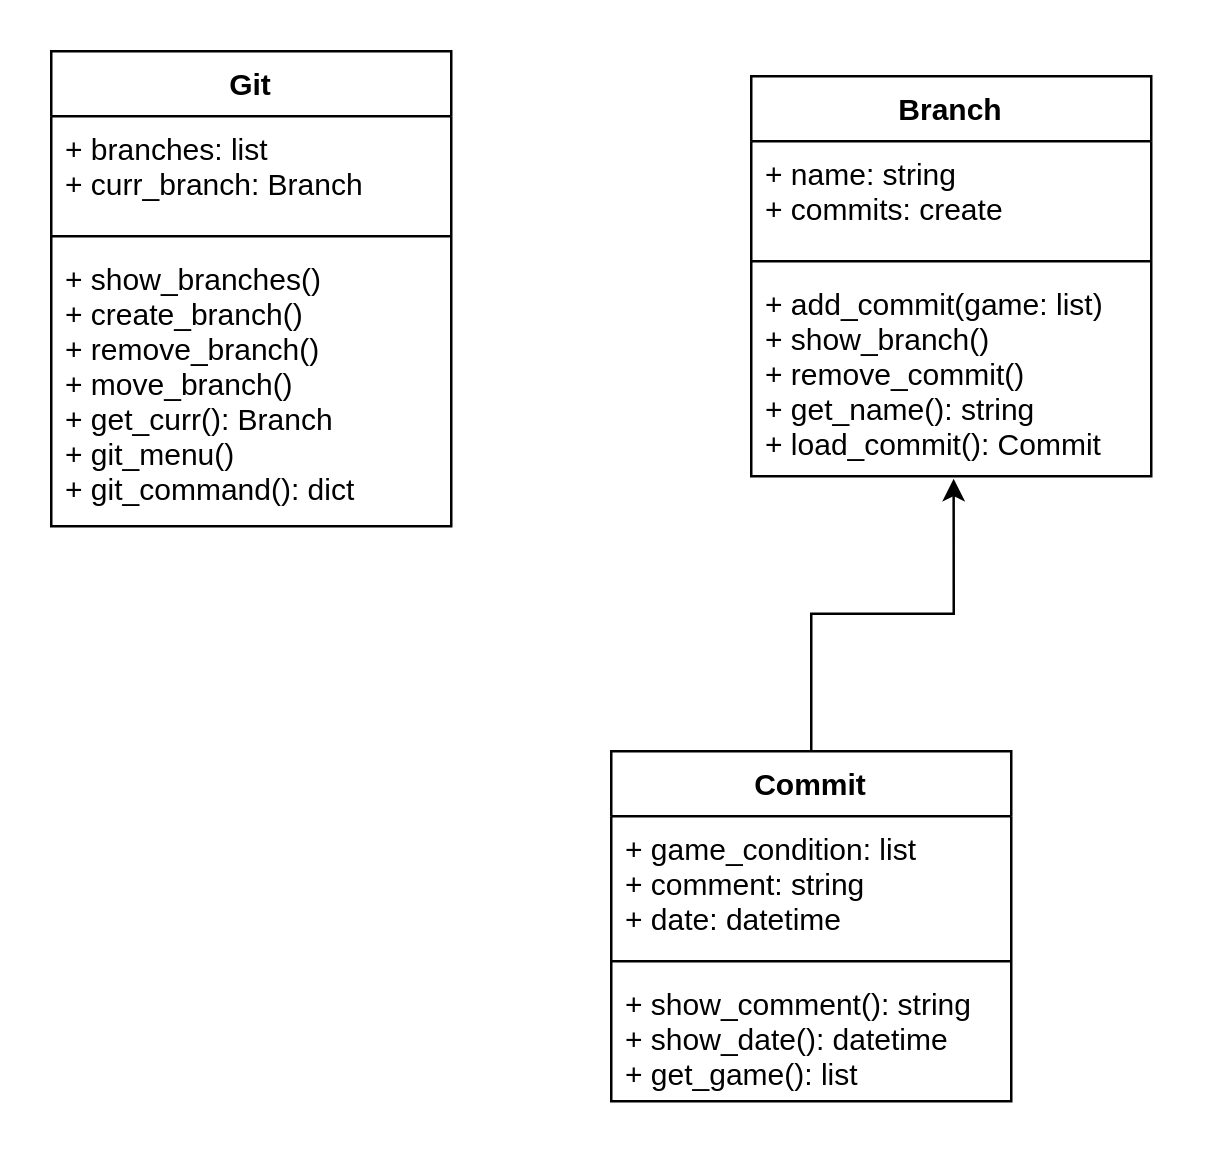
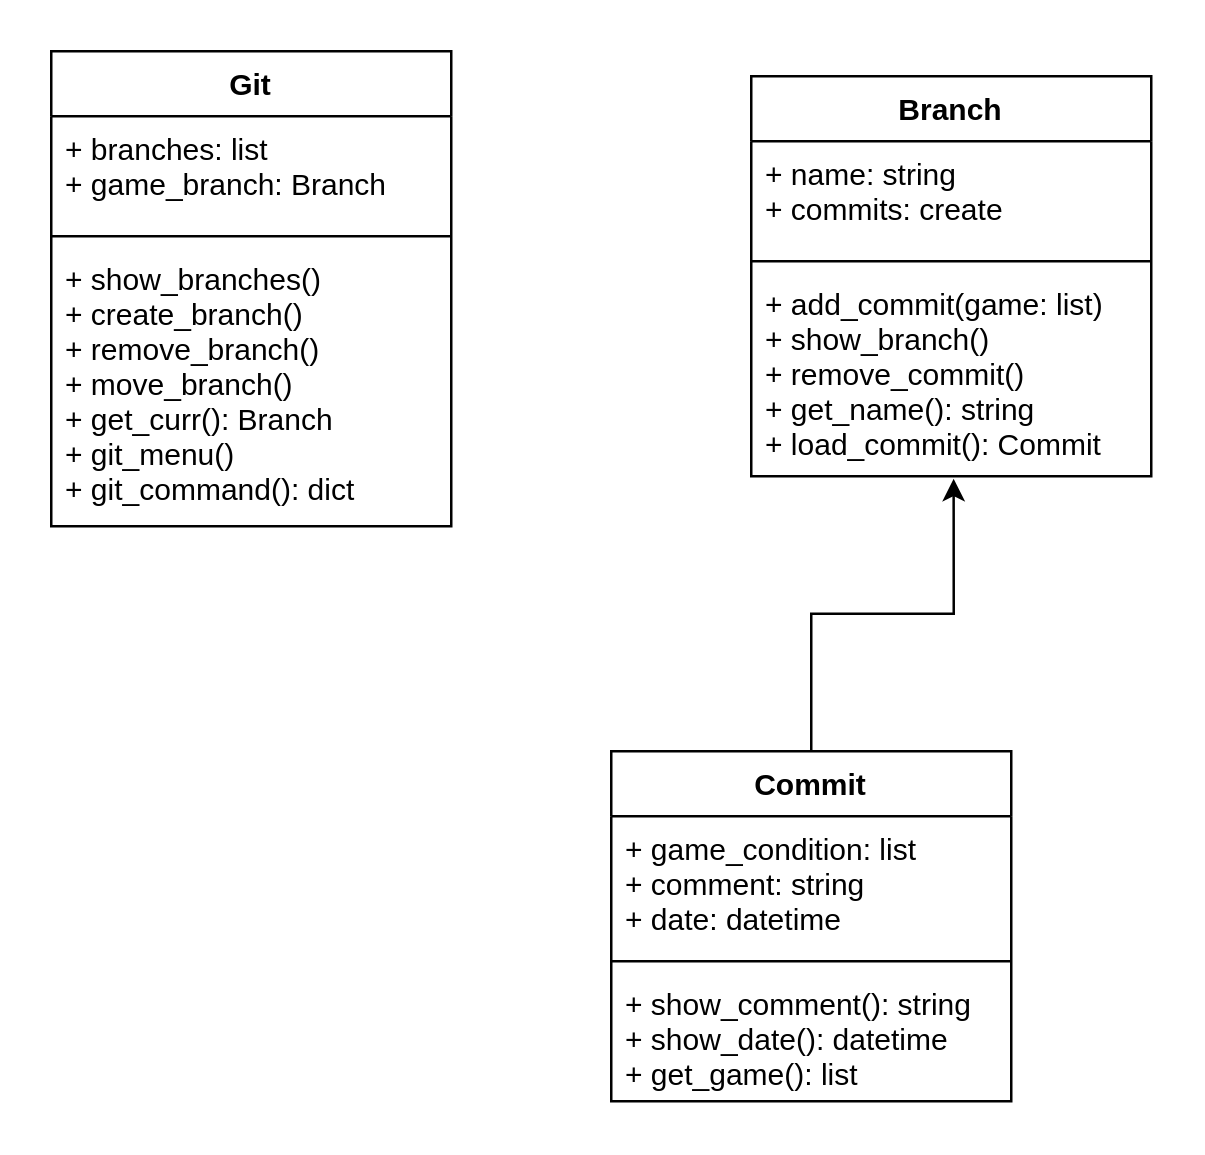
(180, 150) -> (180, 150)
